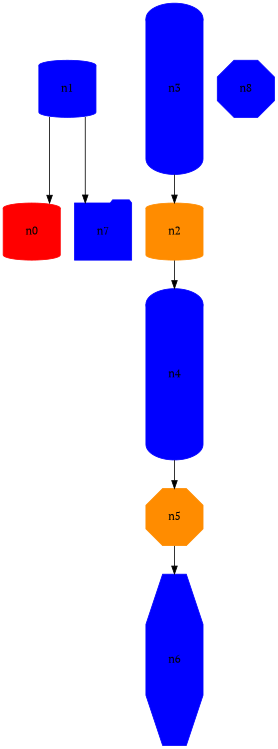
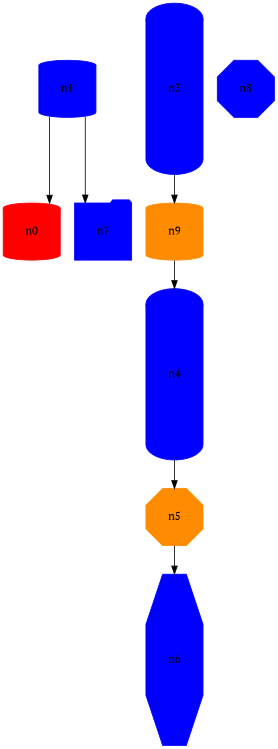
(174, 232) -> (174, 232)
